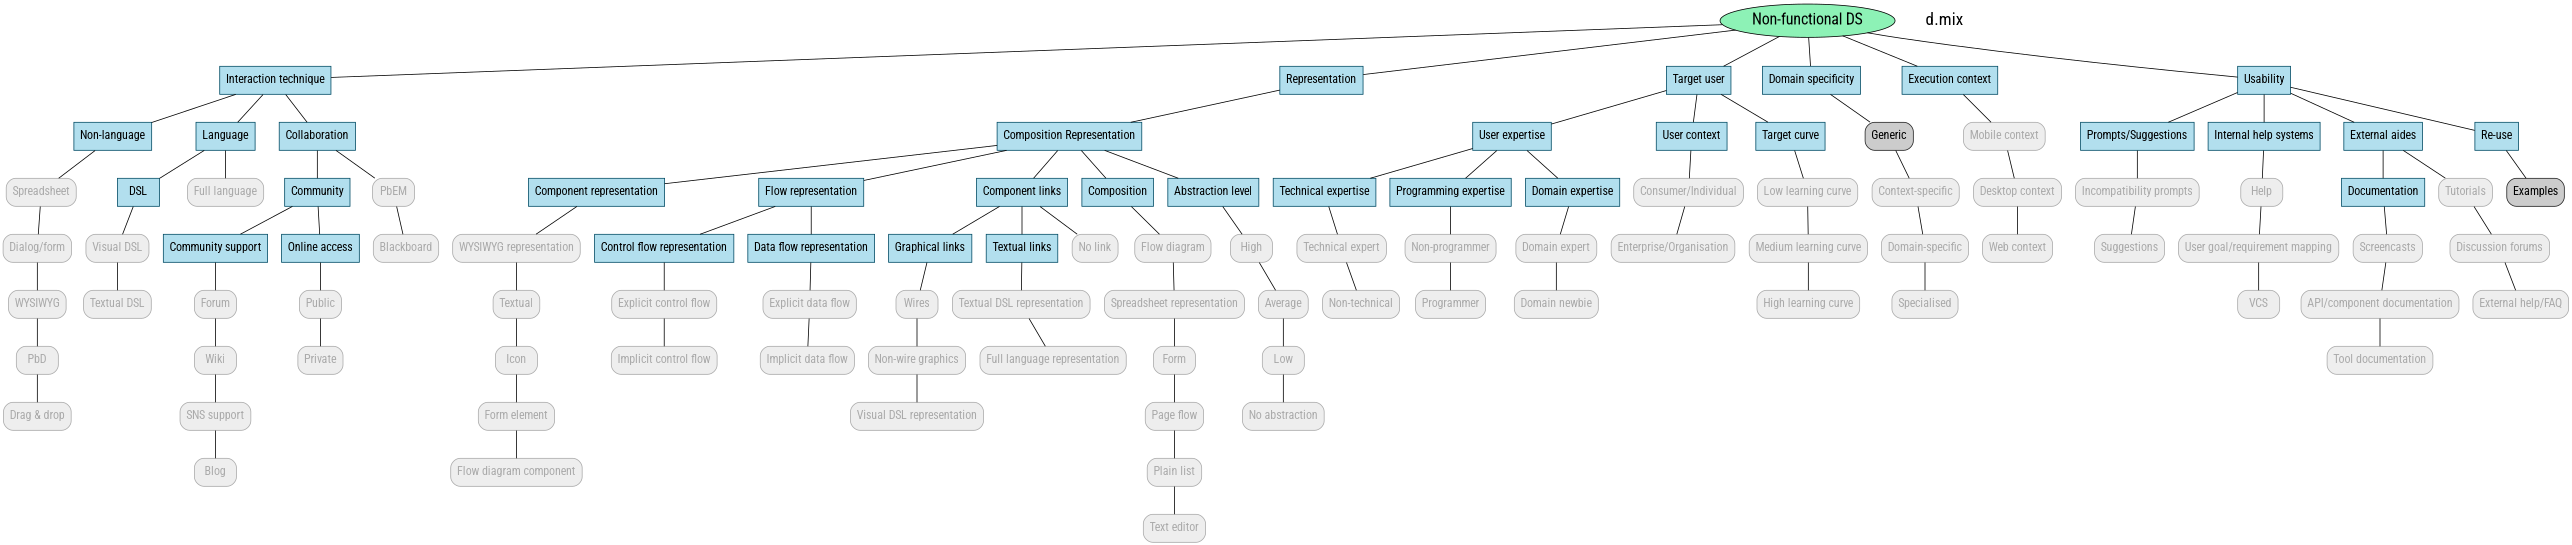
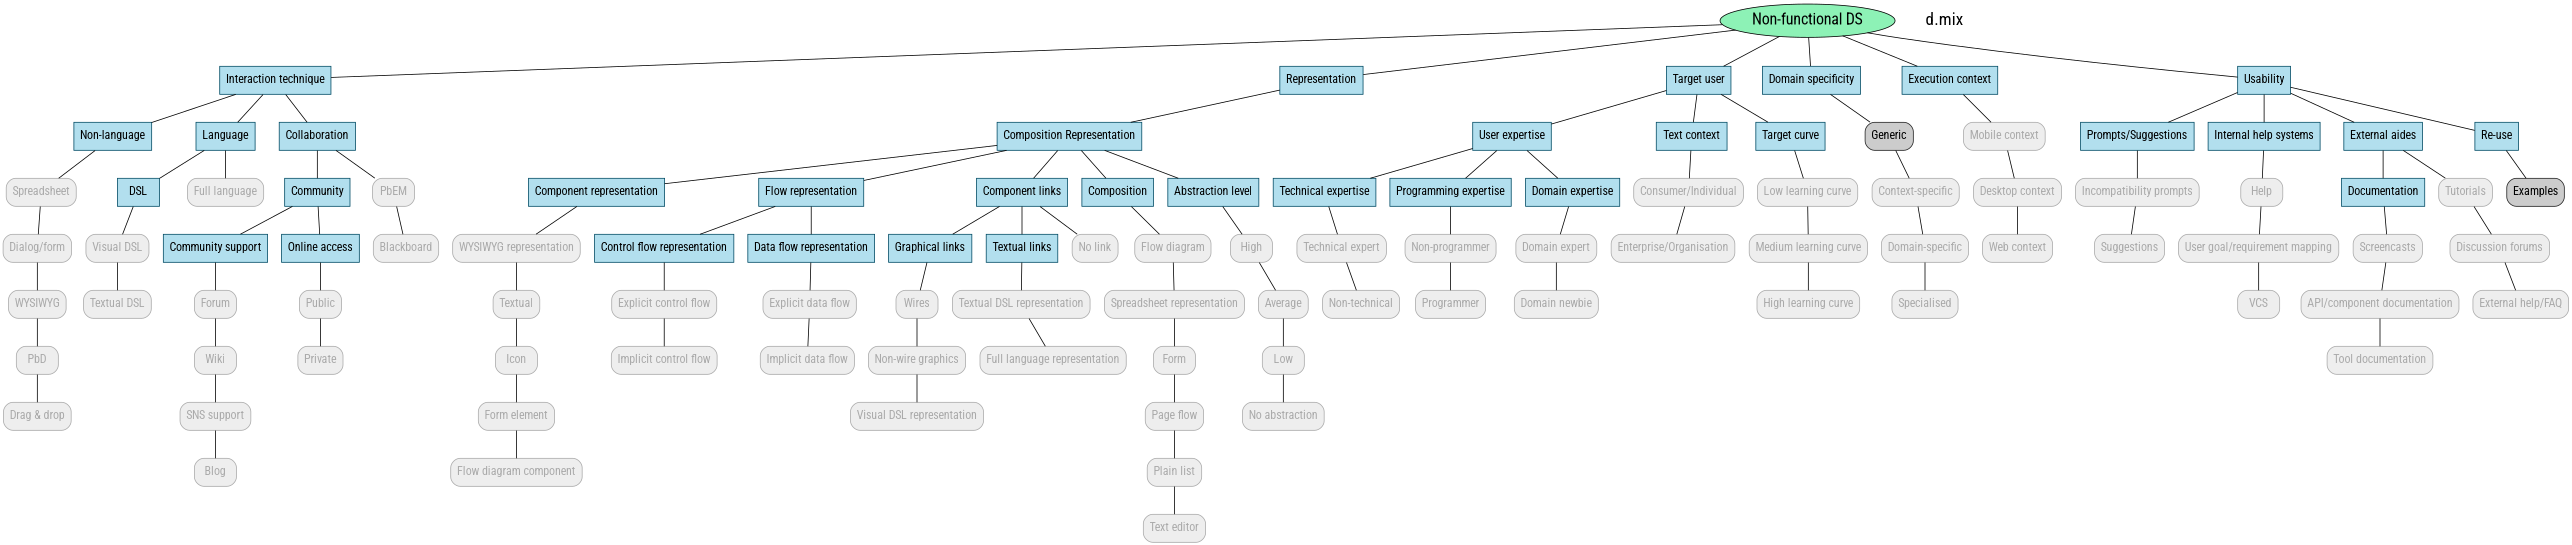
(1692, 136) -> (1692, 136)
